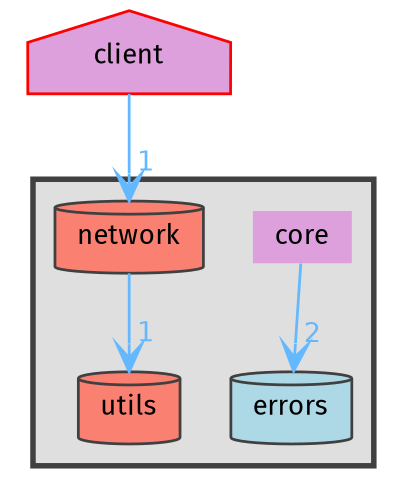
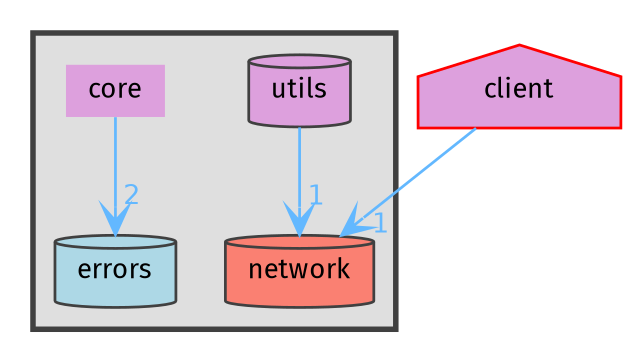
(129, 308) -> (300, 167)
(129, 408) -> (300, 91)
